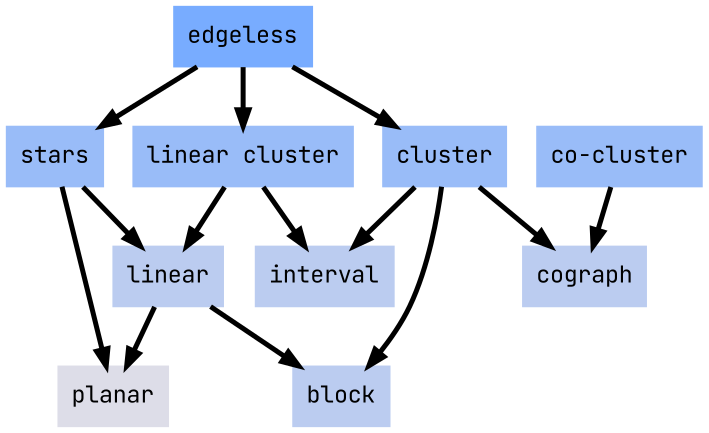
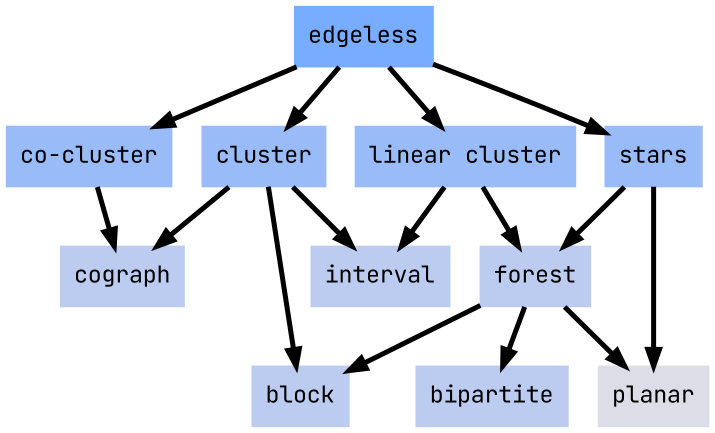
none -> (234, 93)
(168, 276) -> (535, 276)
none -> (492, 396)
